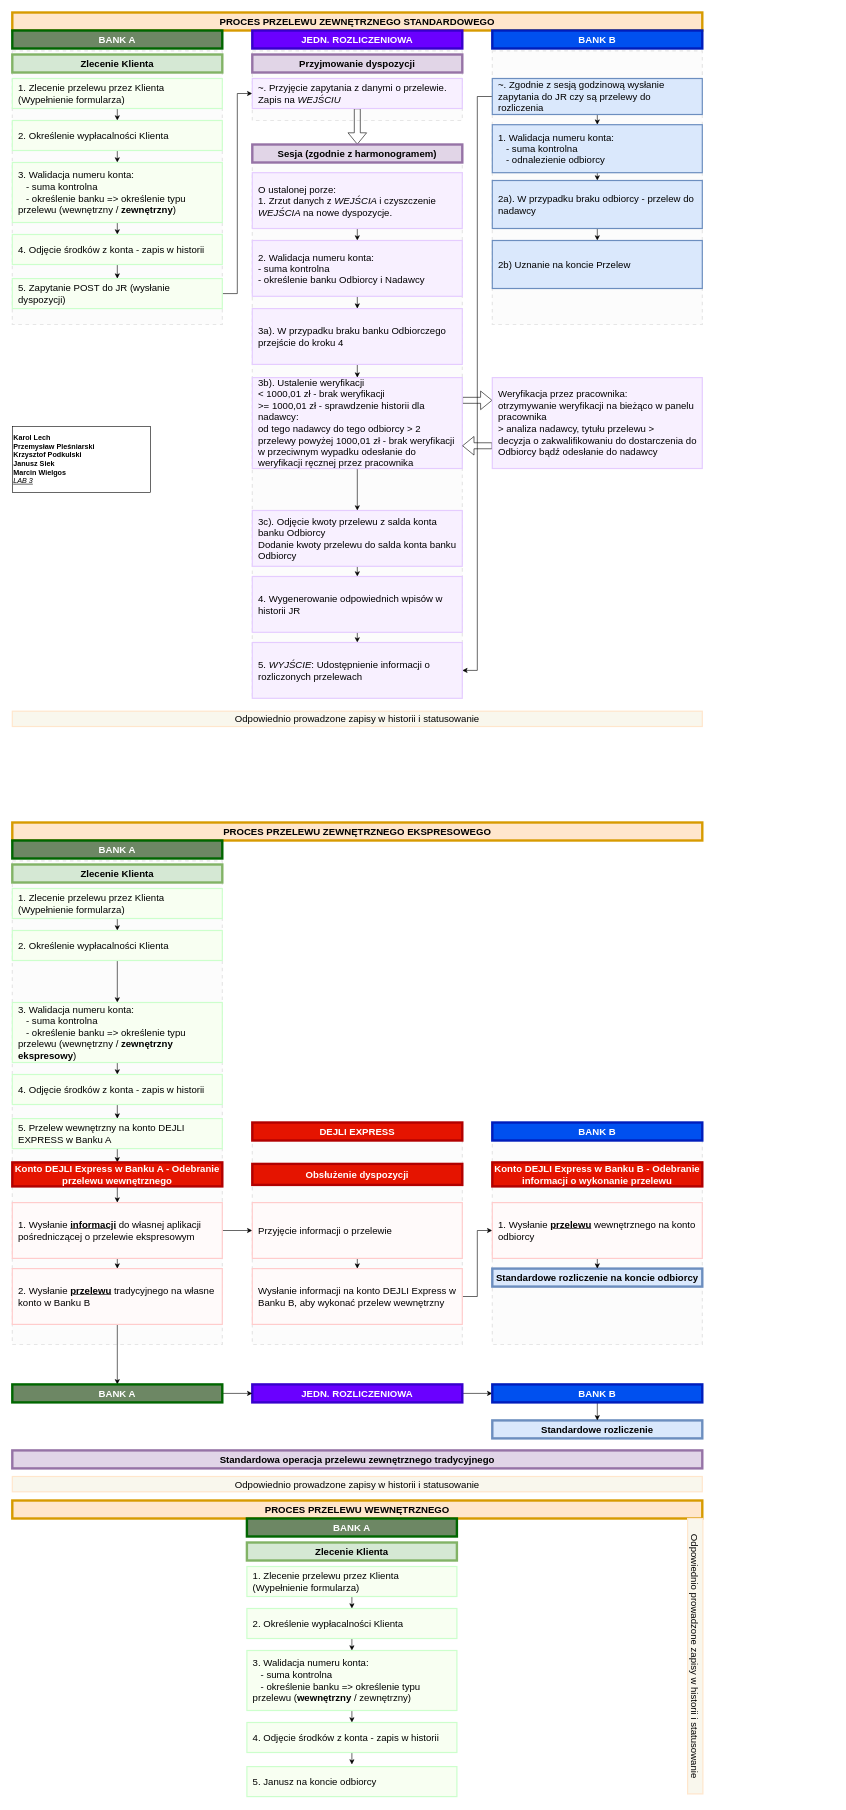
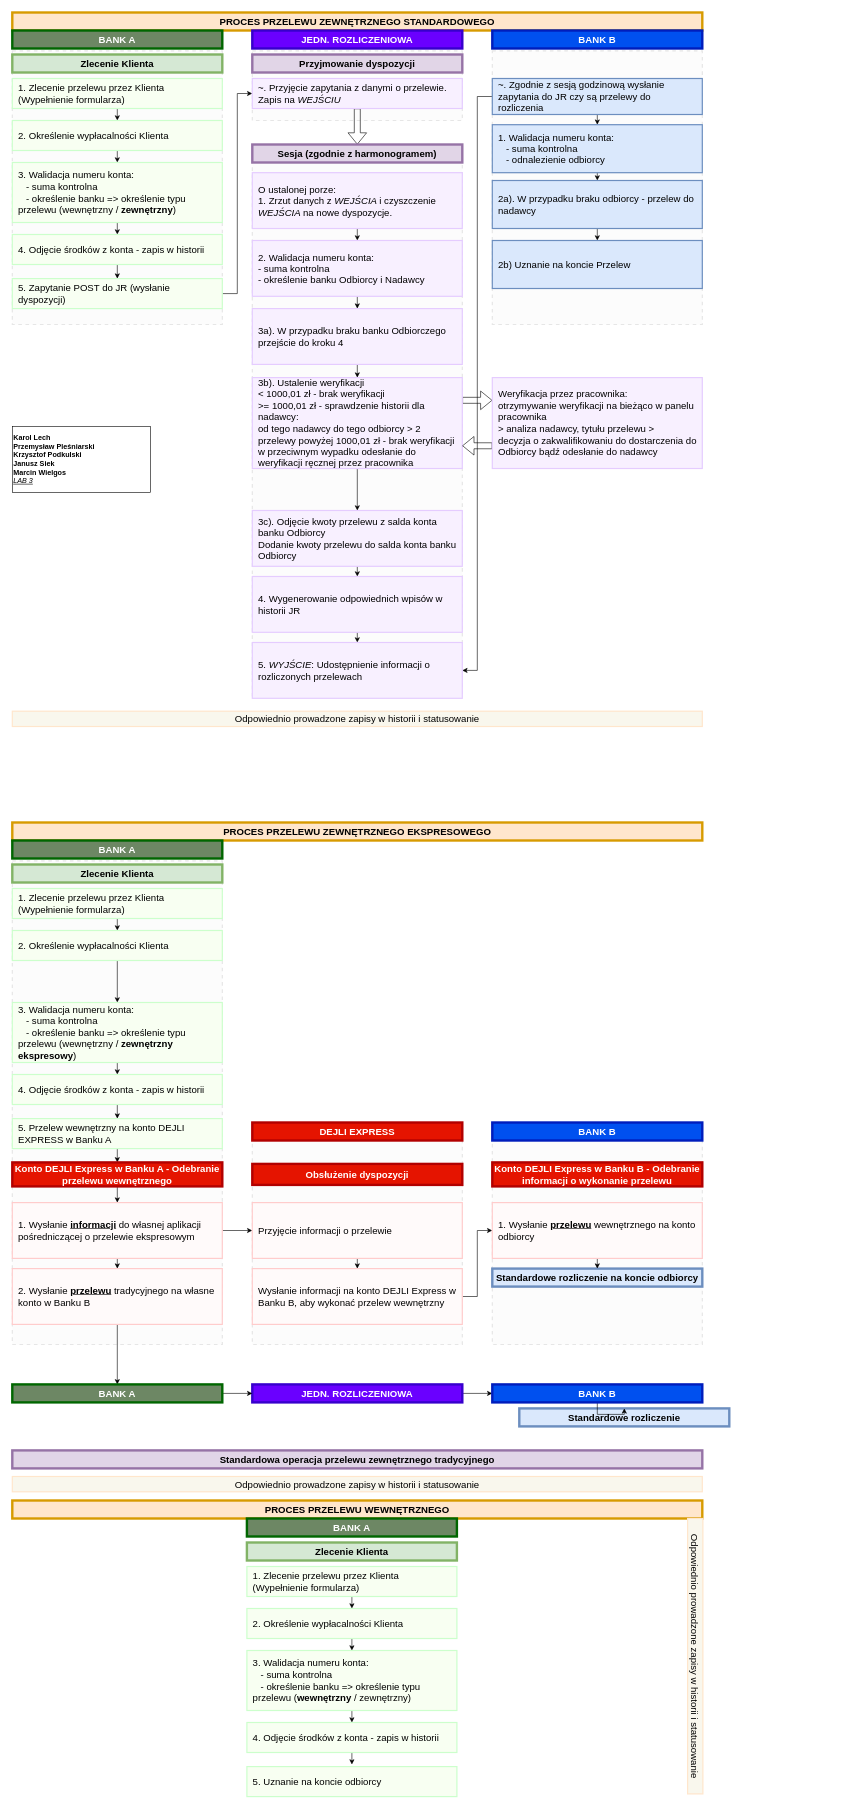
(597, 1429) -> (624, 1417)
(319, 1782) -> (321, 1782)
